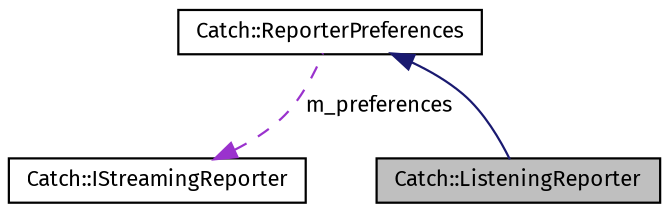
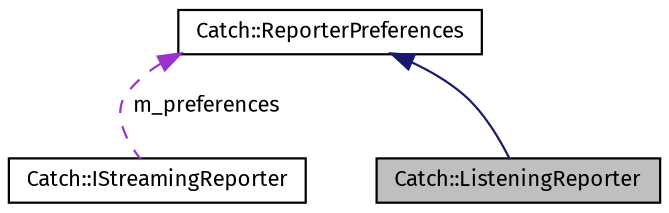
(289, 111) -> (121, 106)
